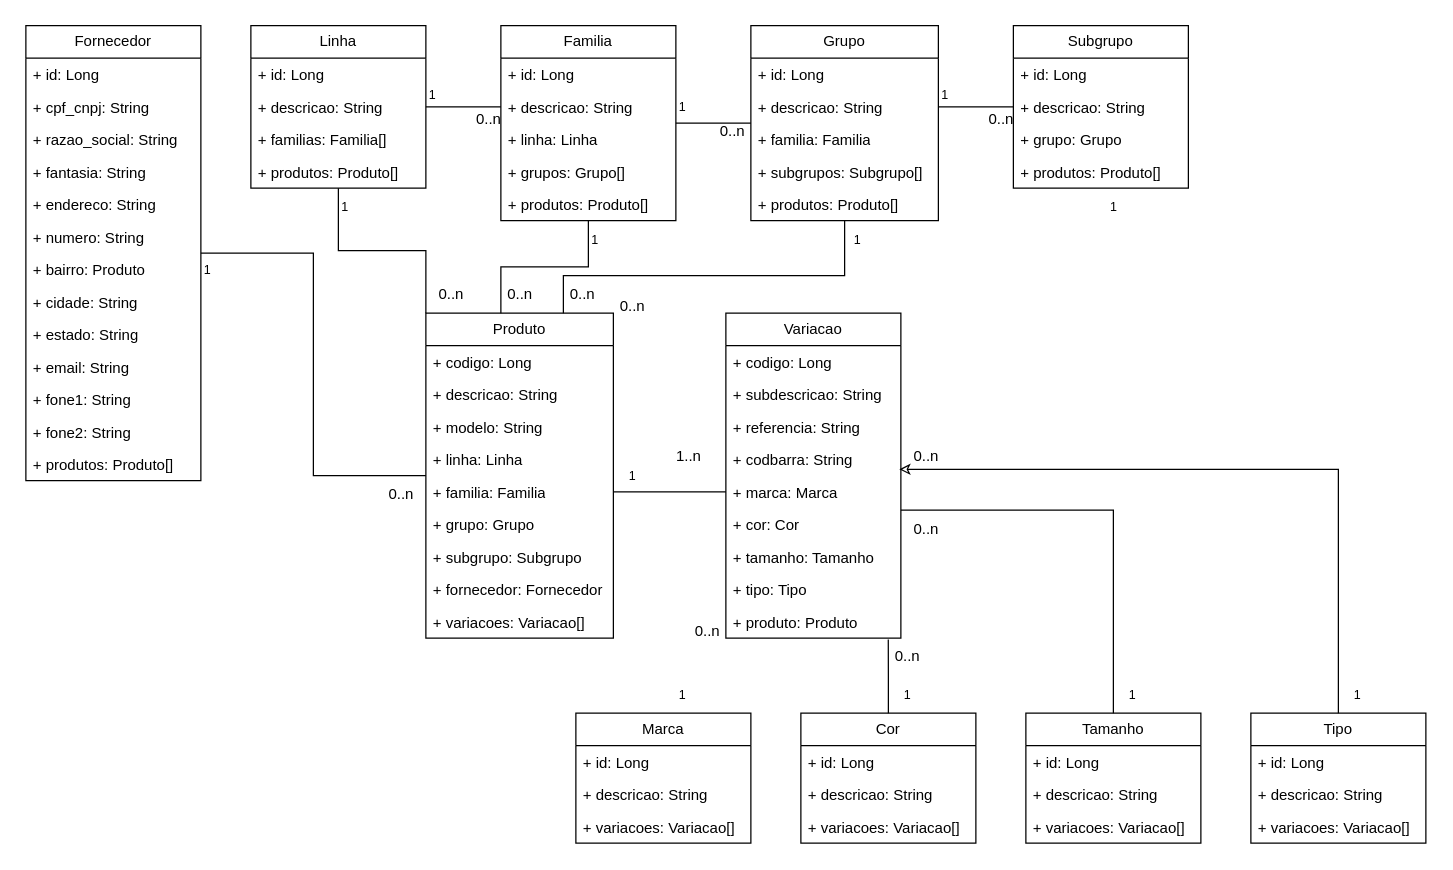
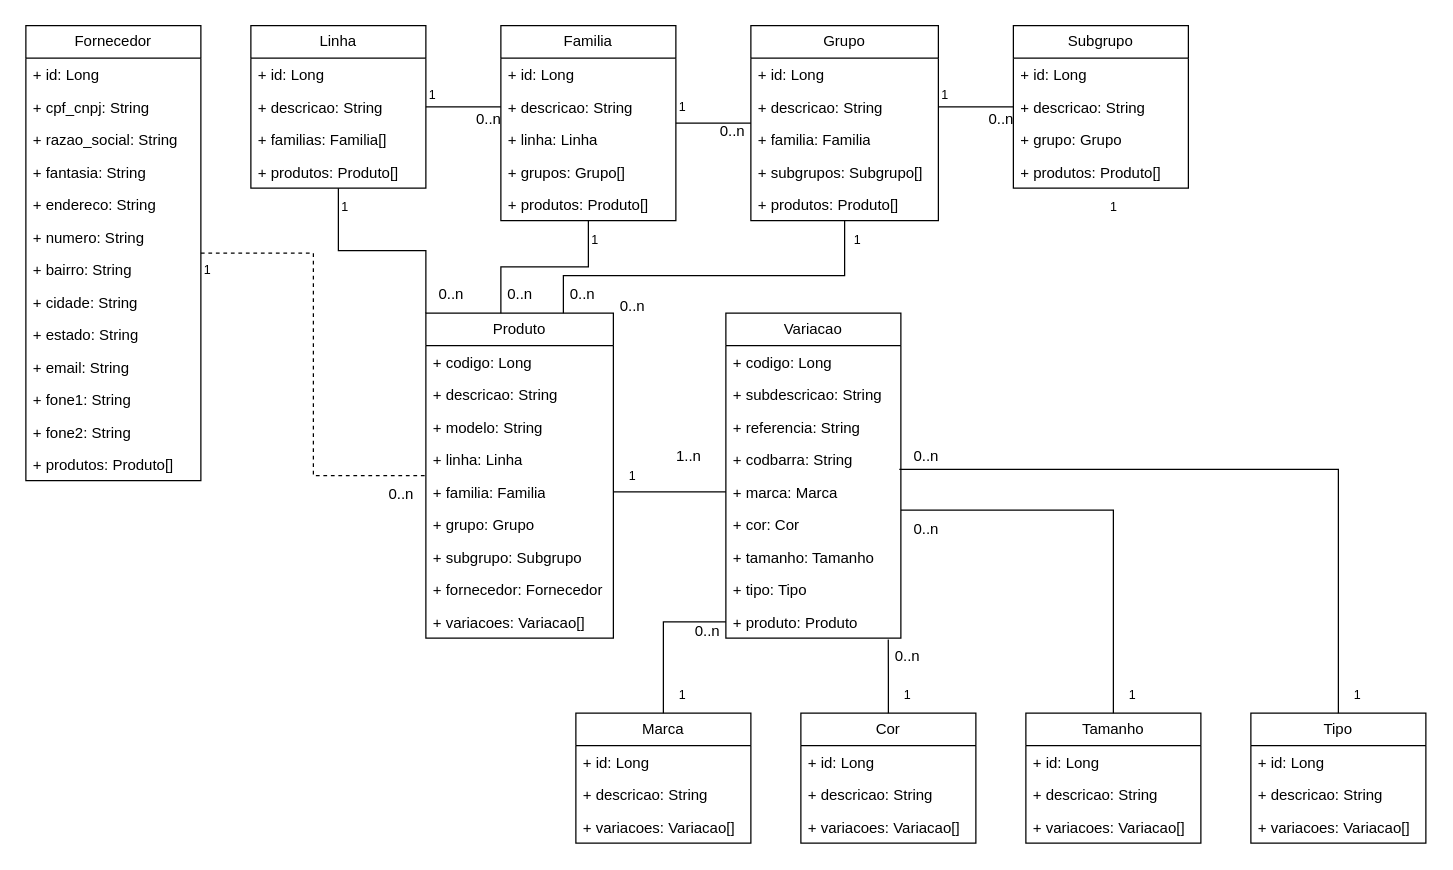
(97, 271) -> (91, 271)
(313, 363) -> (313, 363)
(909, 469) -> (905, 469)
none -> (663, 636)
